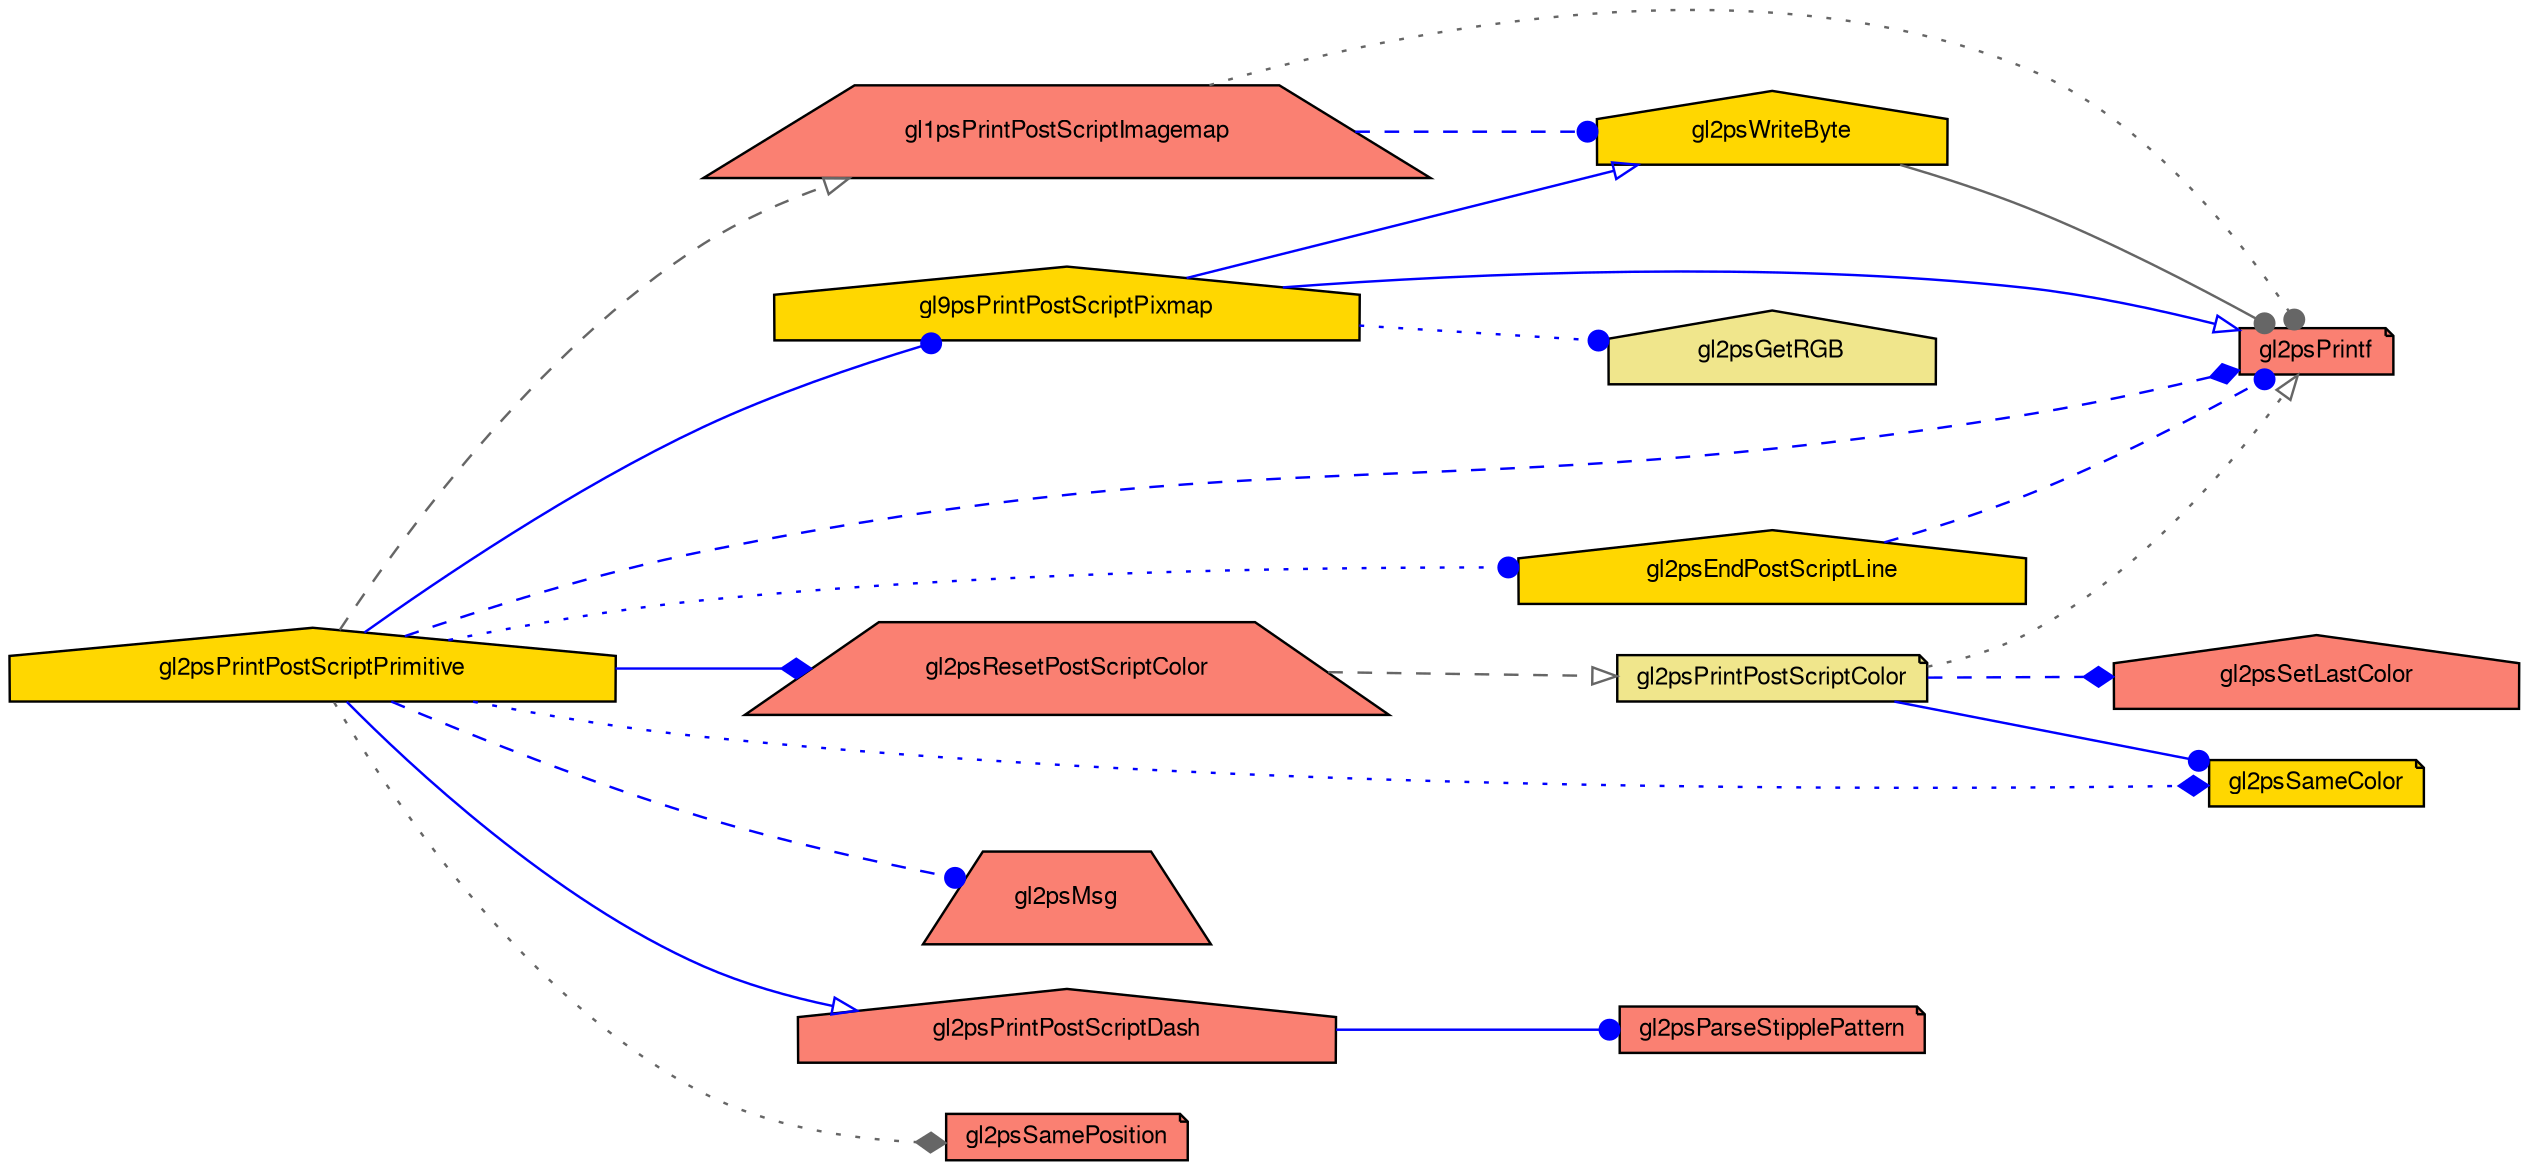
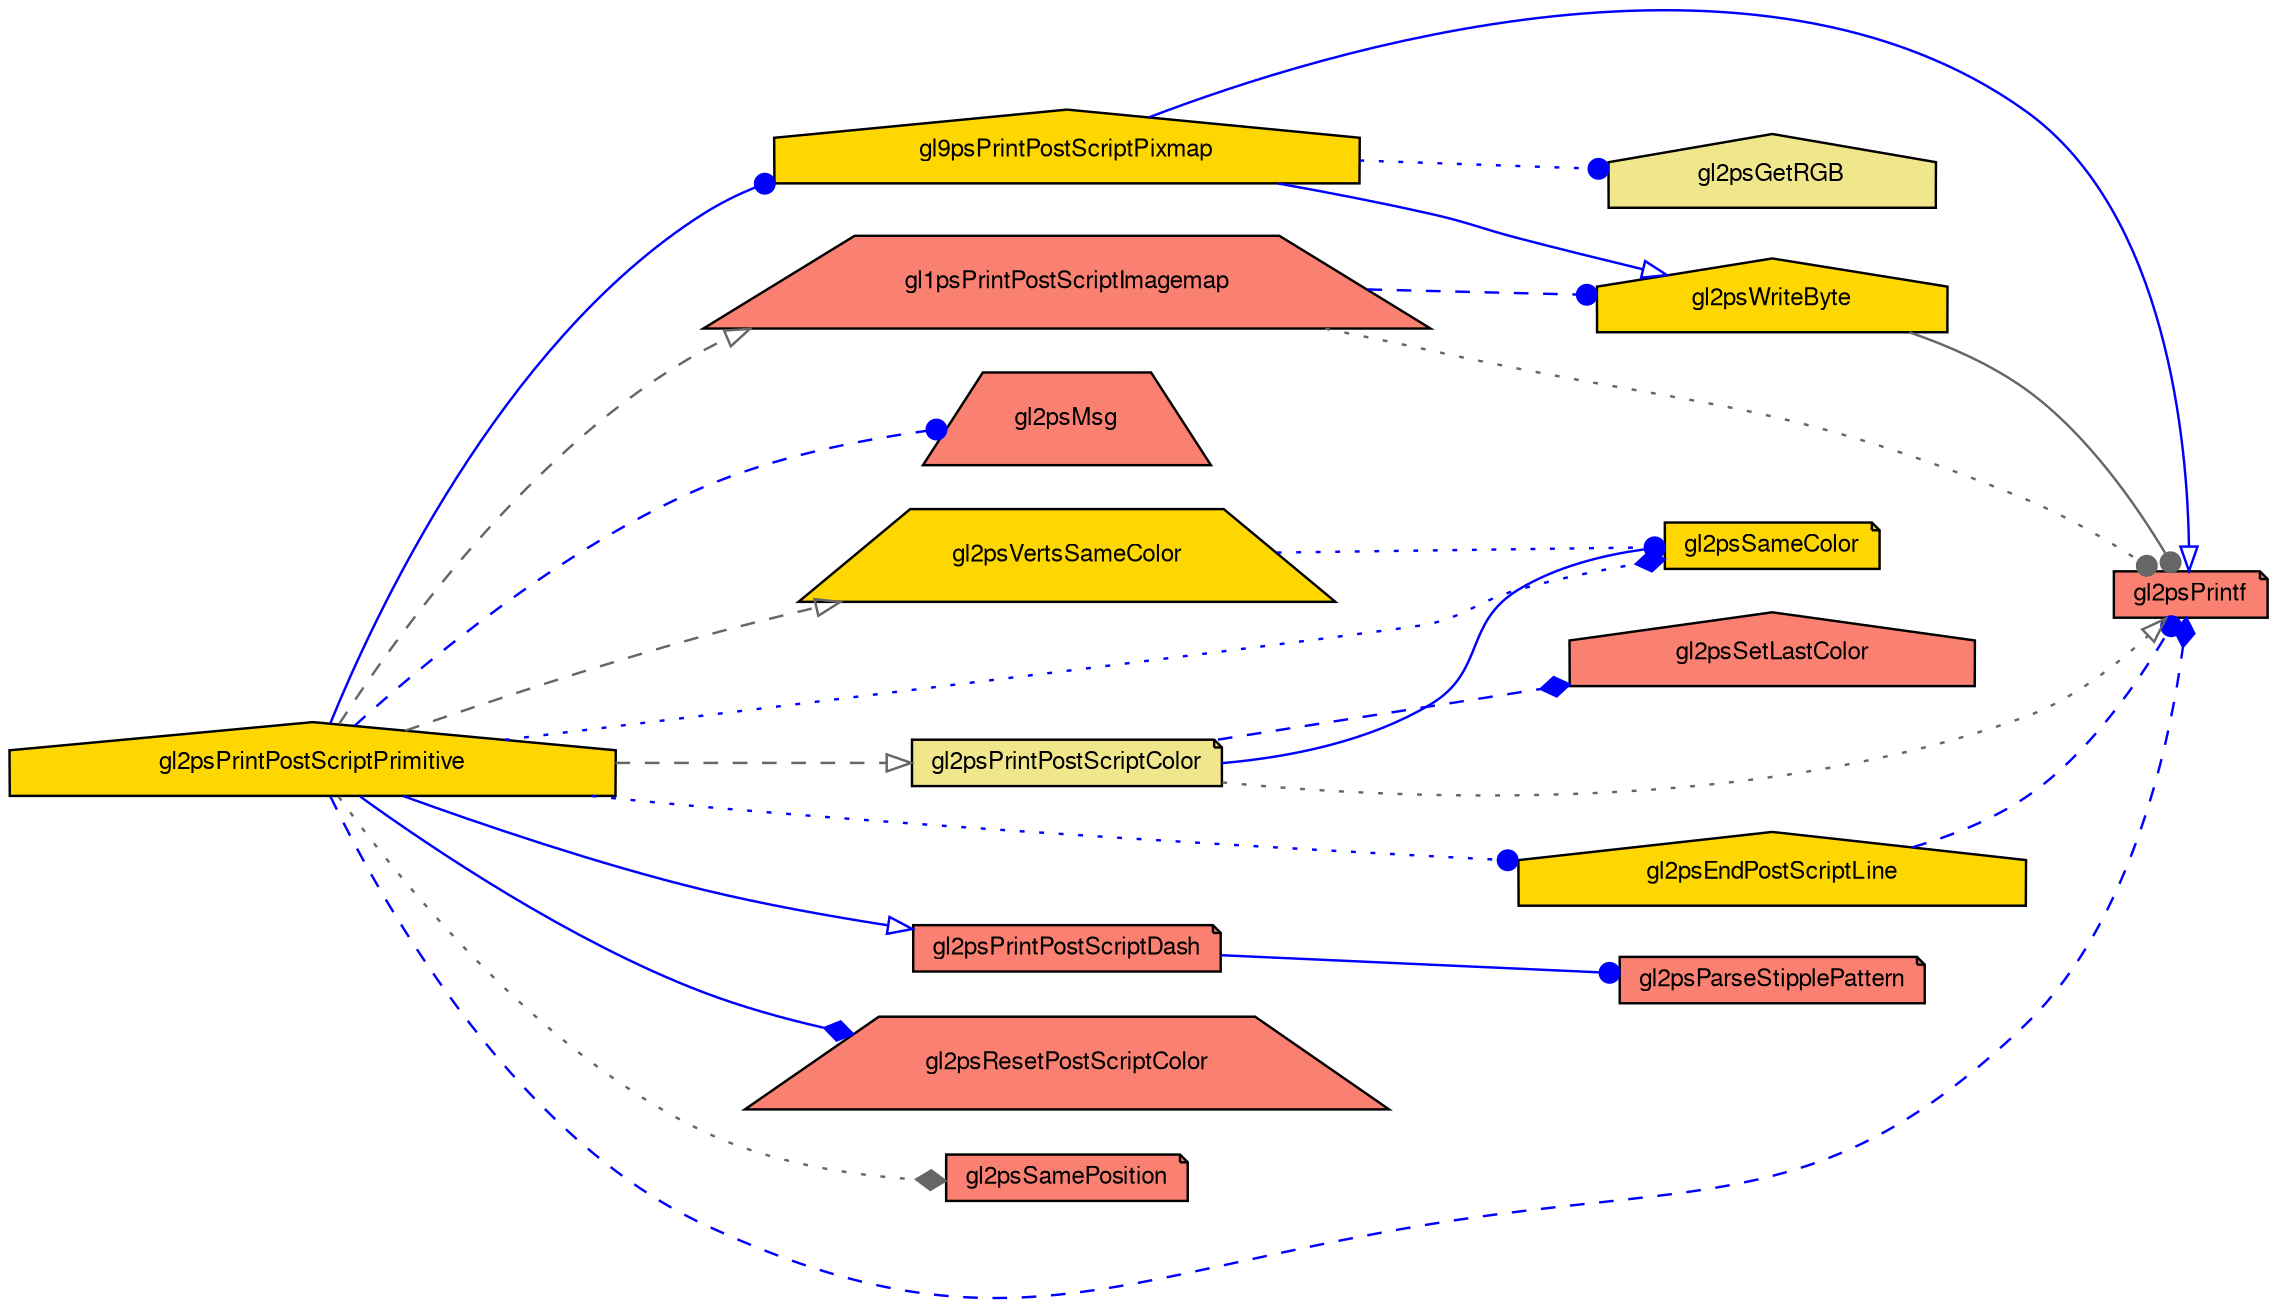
none -> (1067, 555)
(1460, 674) -> (751, 763)
(1067, 1030) -> (1067, 948)
